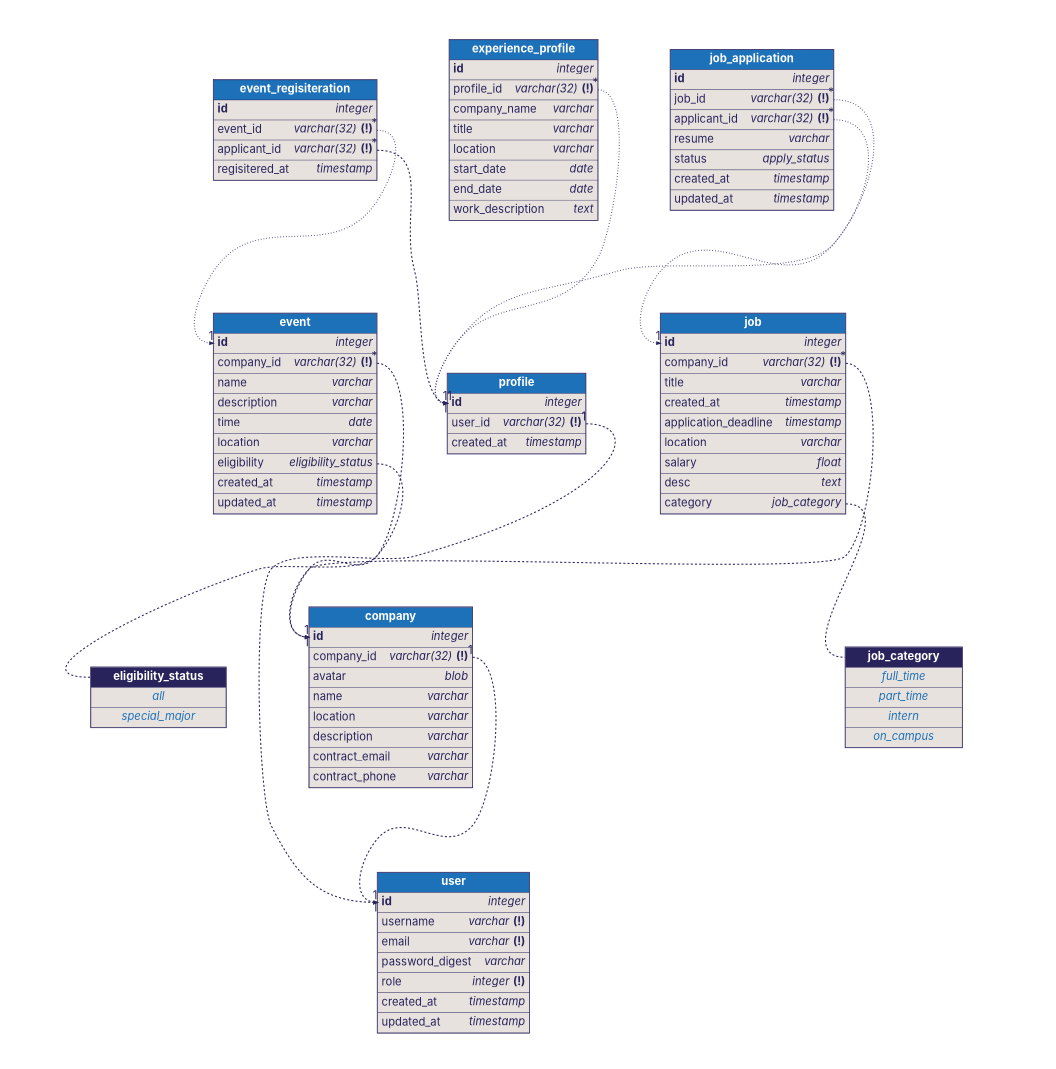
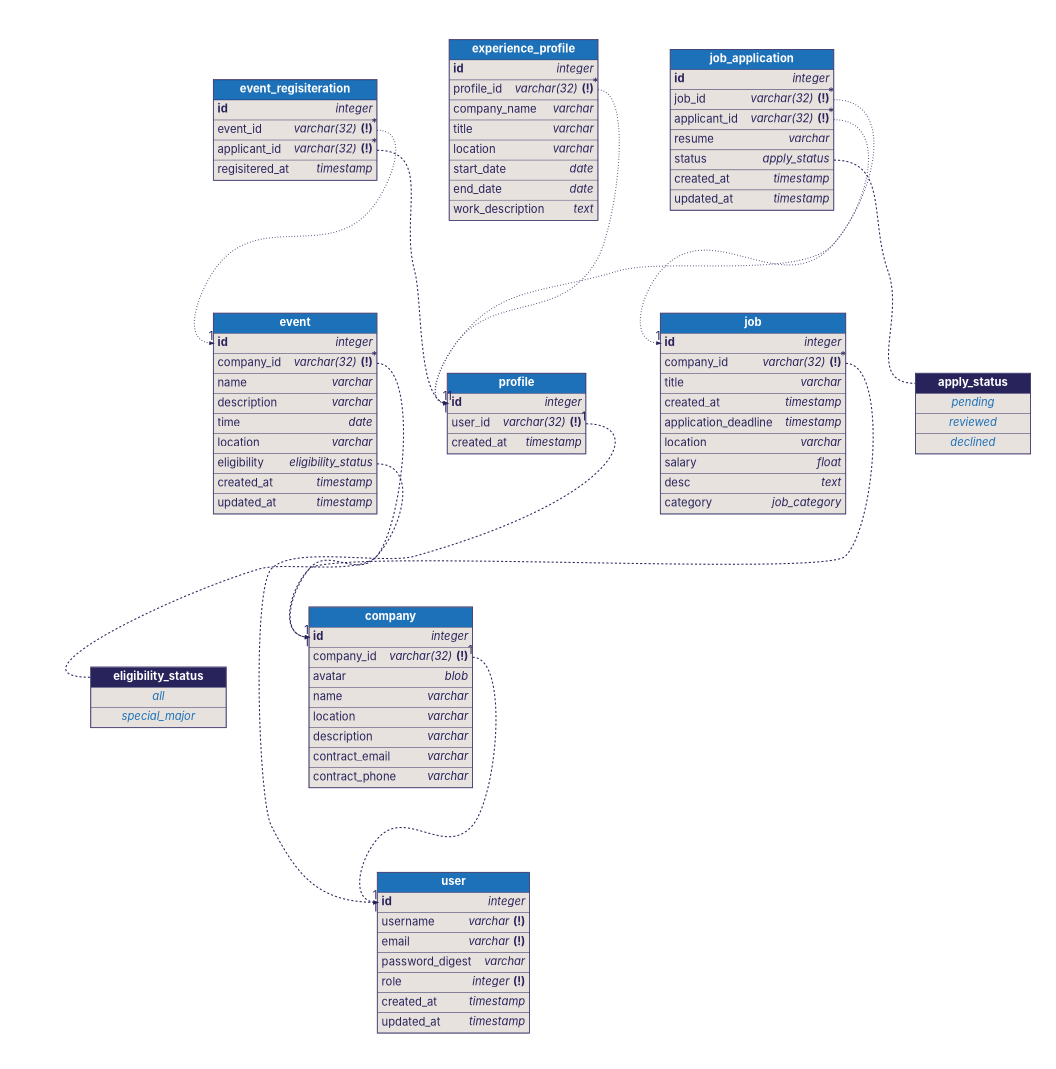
none -> (973, 414)
(904, 697) -> none
